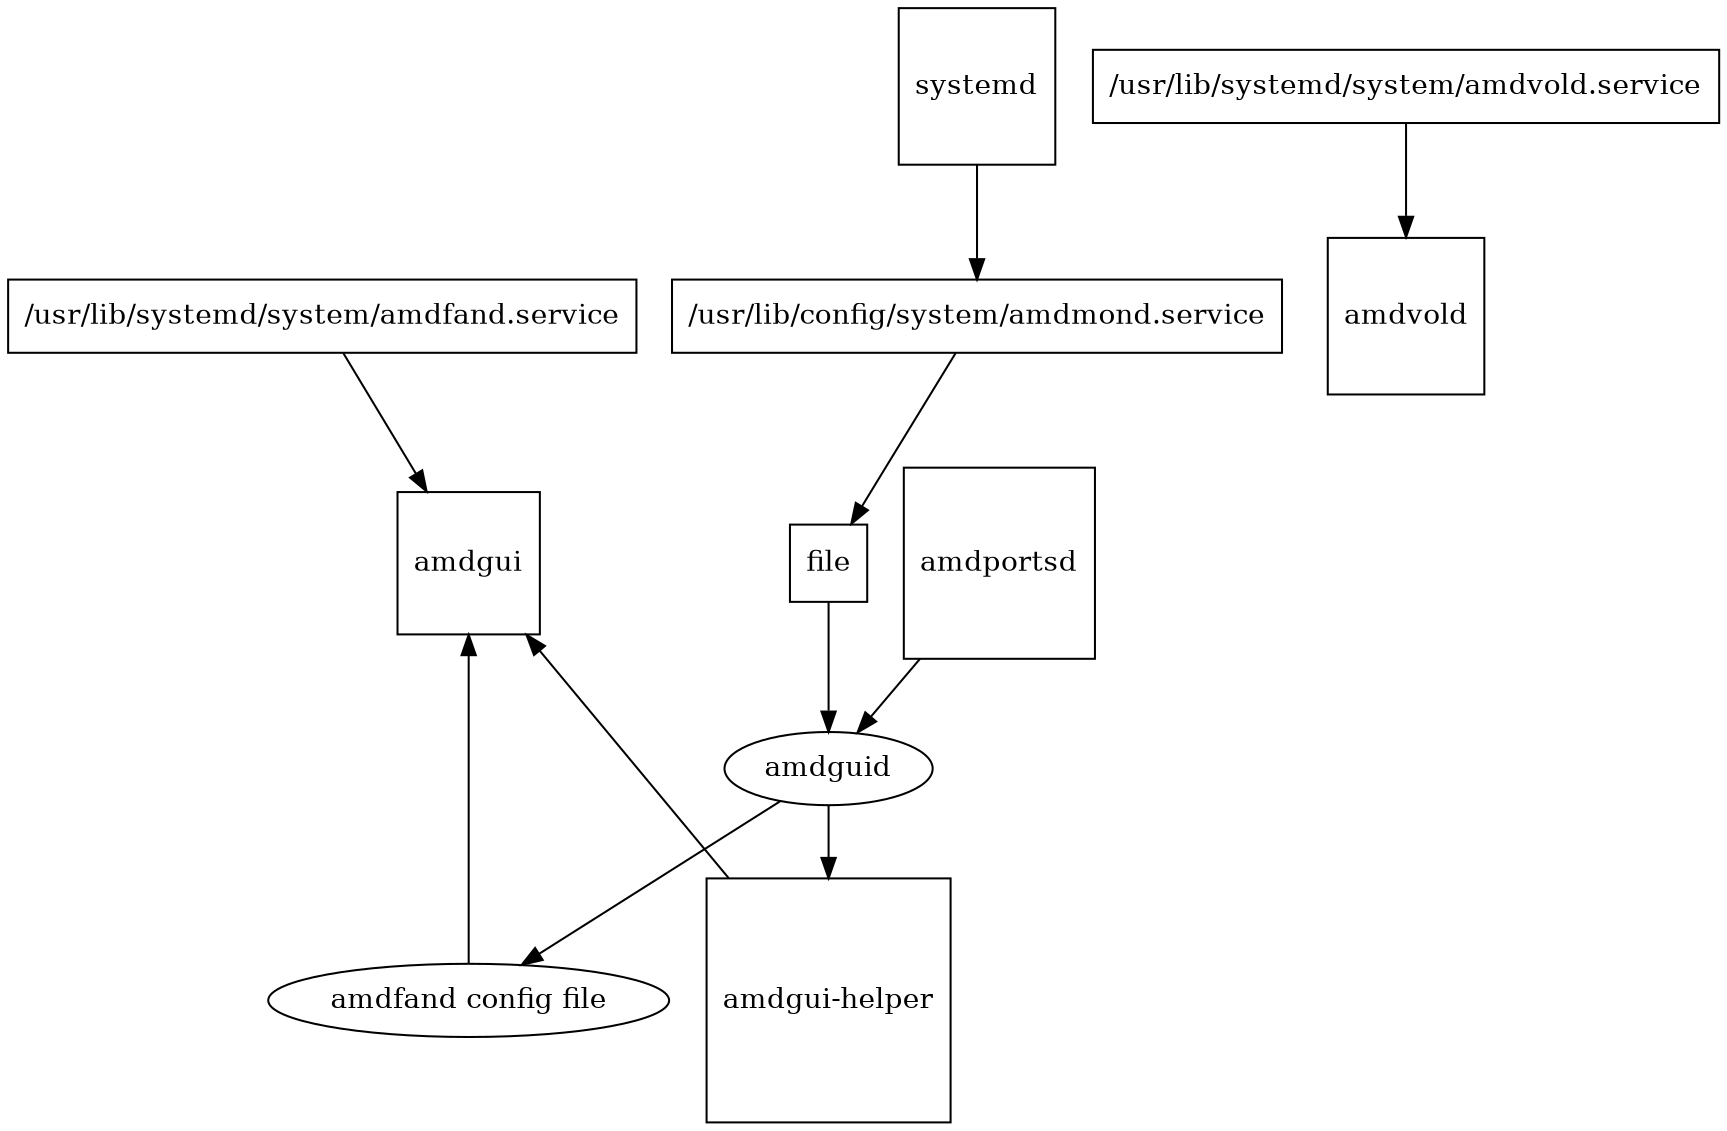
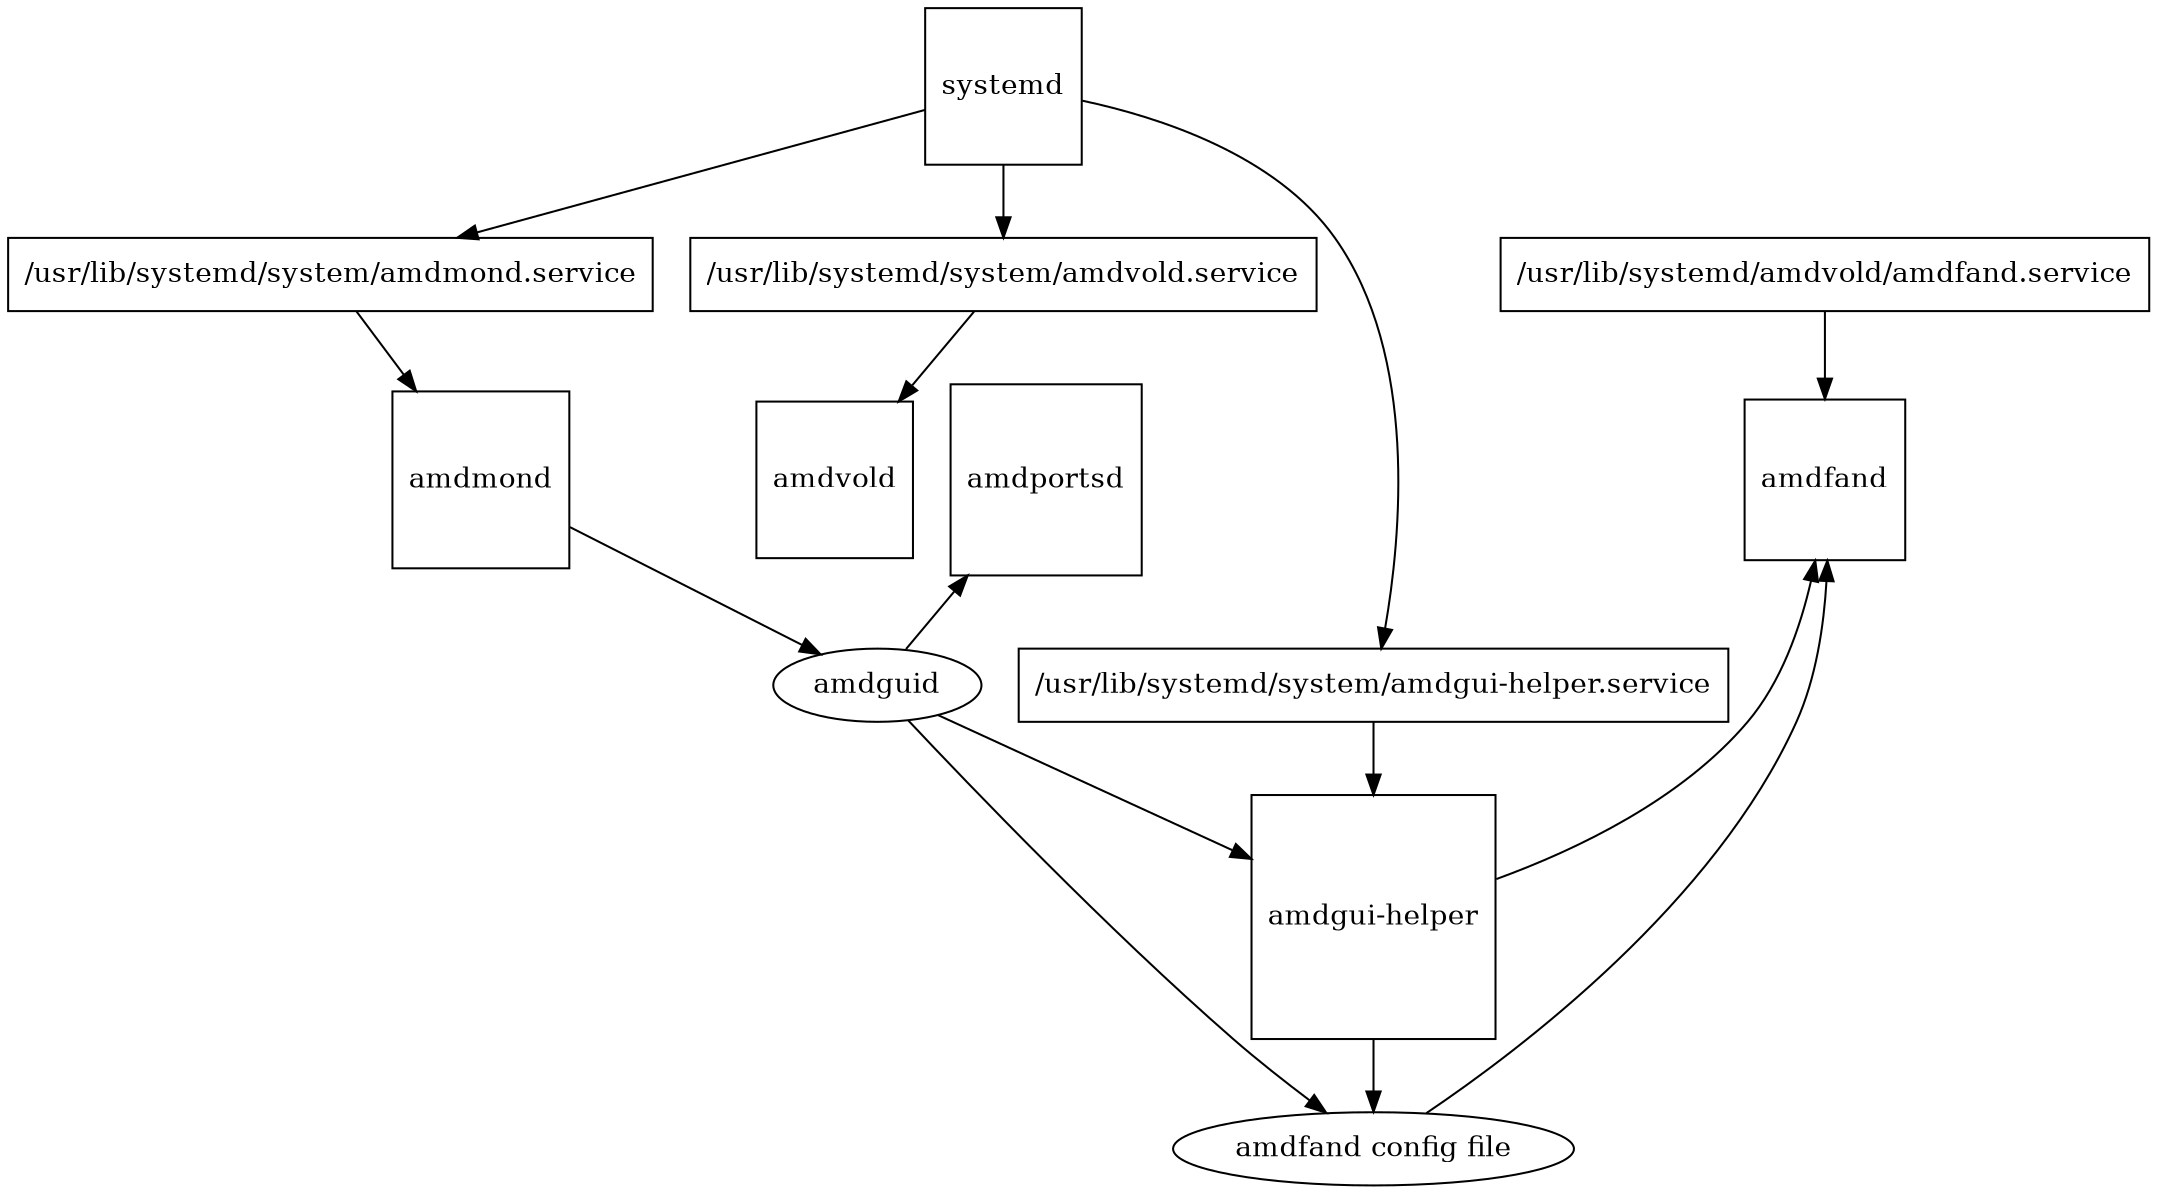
none -> (1003, 191)
(322, 316) -> (1825, 274)
(977, 316) -> (330, 274)
(469, 563) -> (1825, 480)
(829, 563) -> (481, 480)
none -> (1374, 685)
(895, 688) -> (930, 620)
none -> (1374, 1065)
